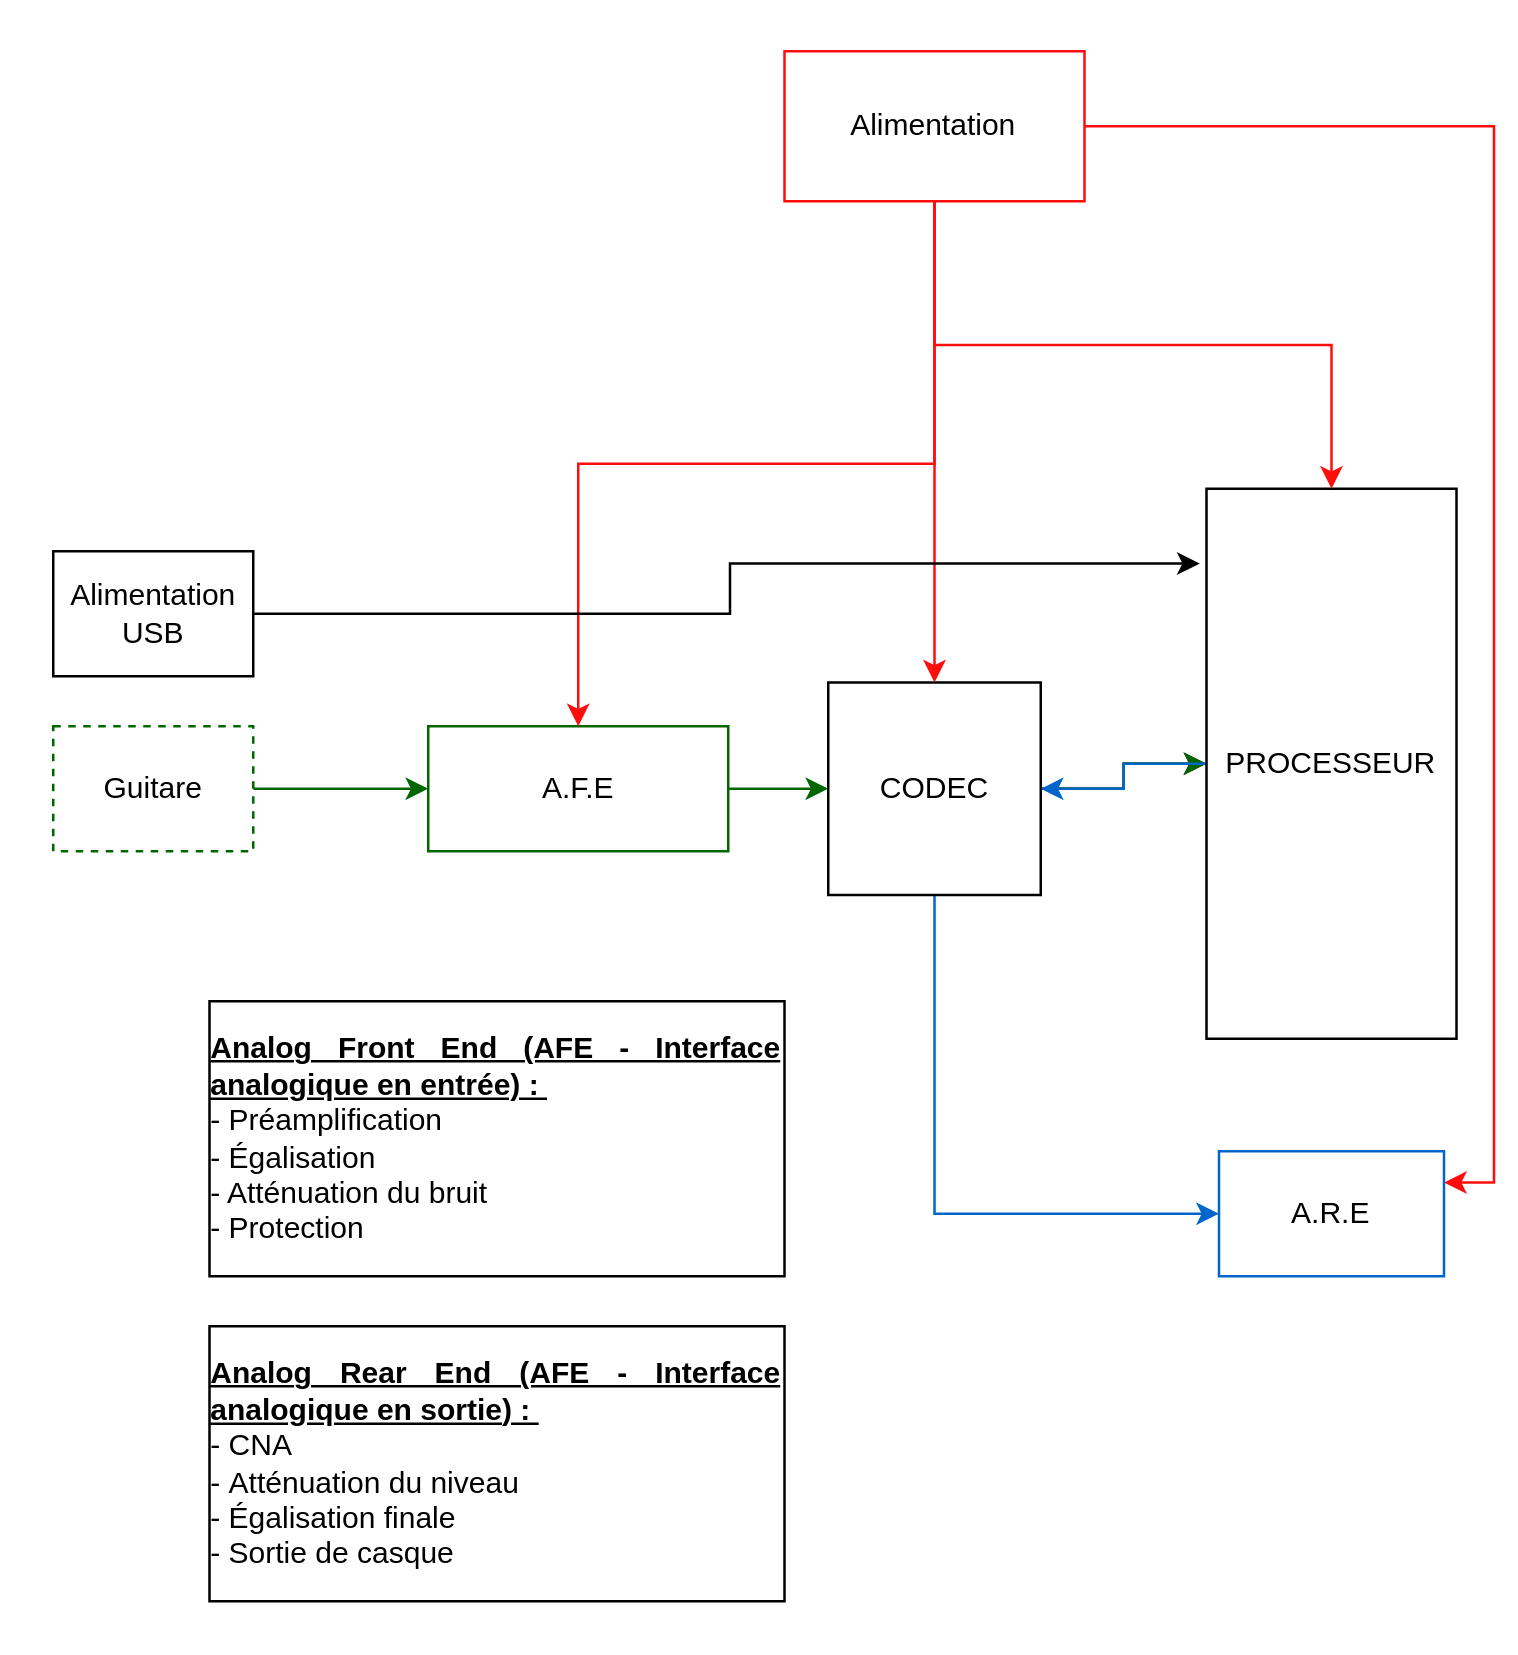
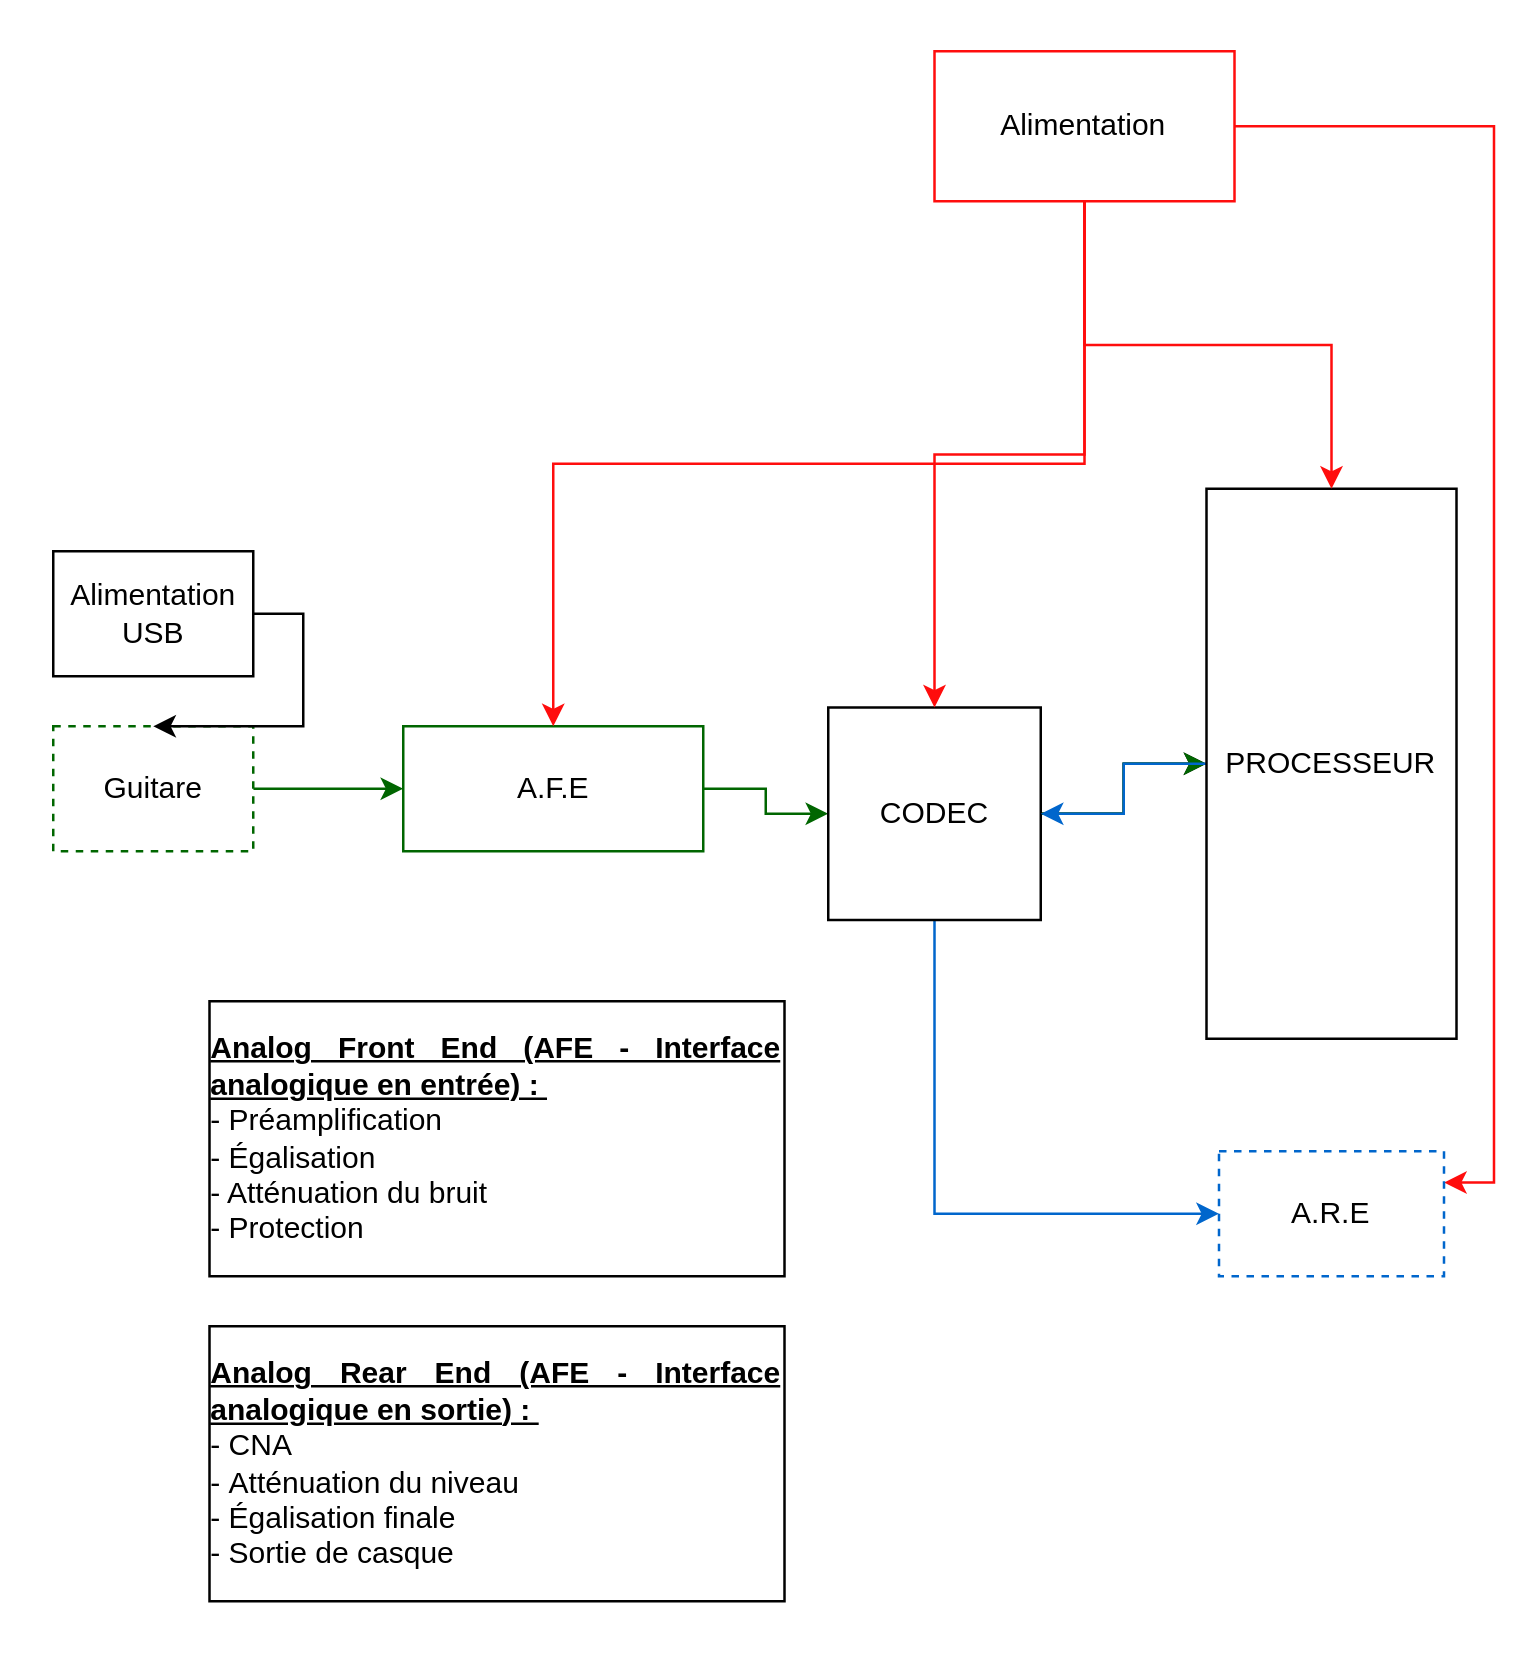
(934, 126) -> (1084, 126)
(731, 564) -> (294, 726)
(578, 789) -> (553, 789)
(934, 789) -> (934, 814)
(1331, 1214) -> (1331, 1214)
